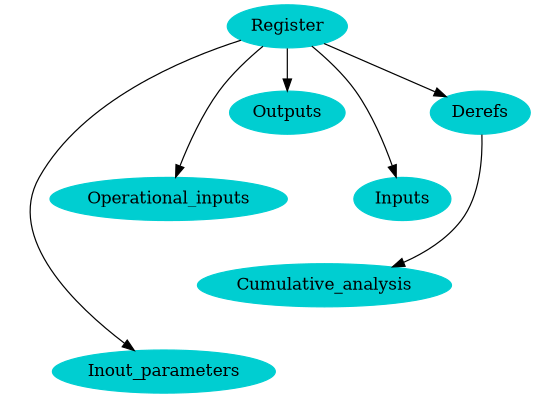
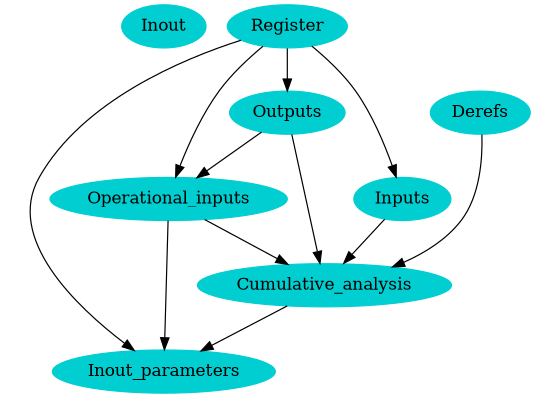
none -> (164, 26)
(379, 68) -> none
none -> (234, 151)
none -> (305, 193)
none -> (368, 237)
none -> (241, 239)
none -> (166, 279)
none -> (249, 326)
